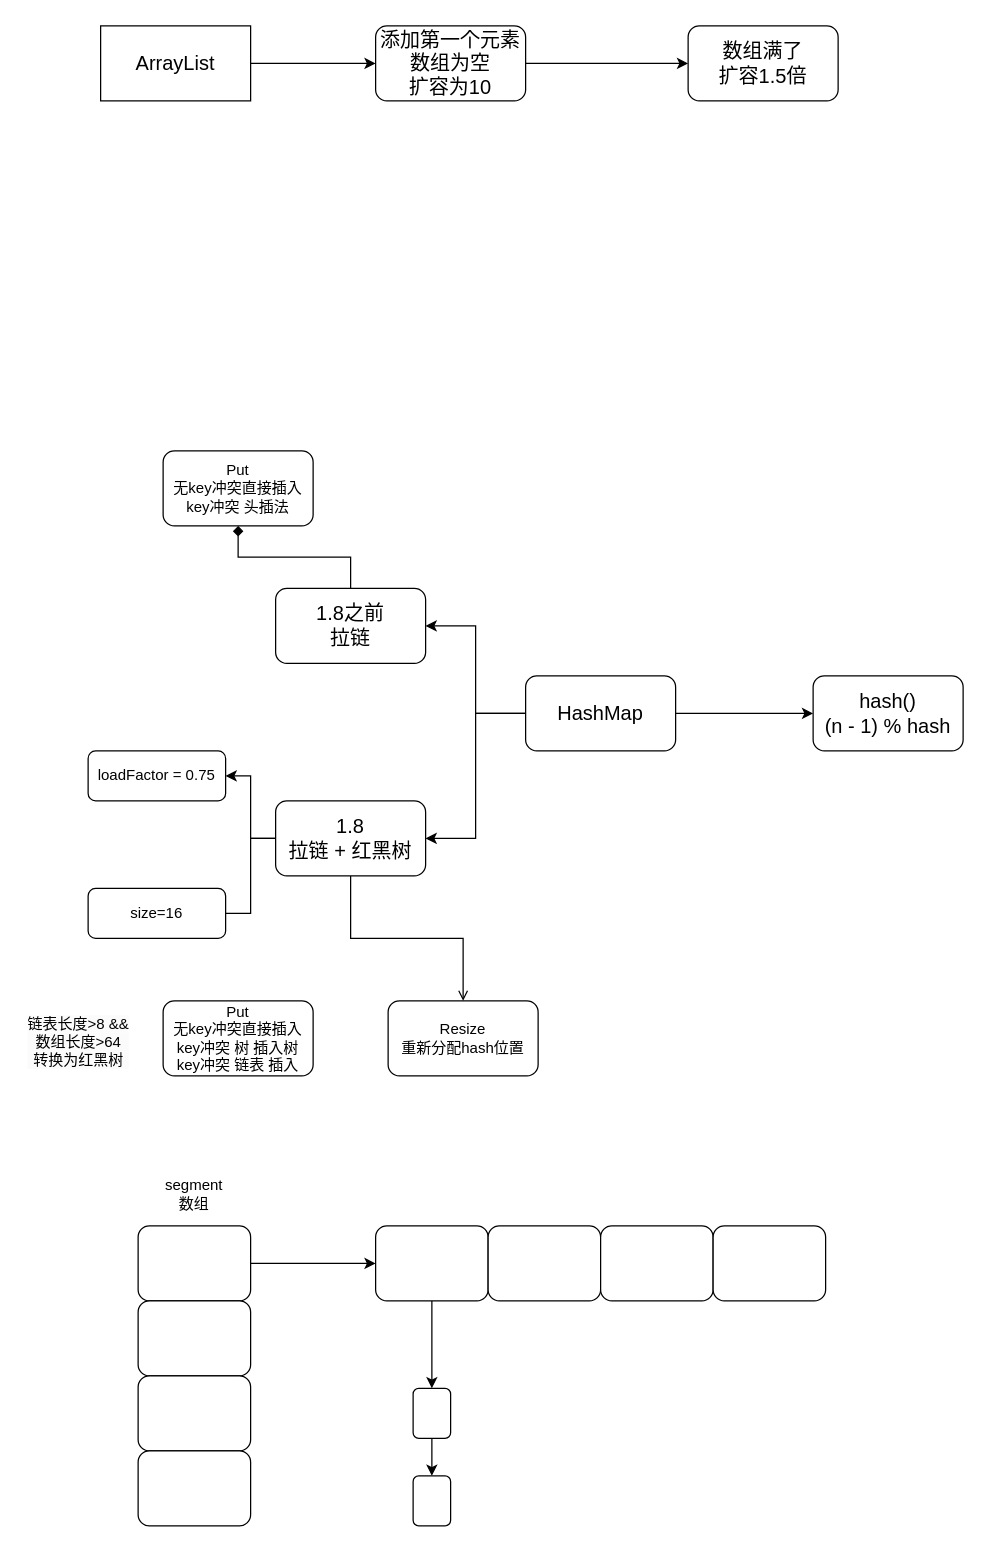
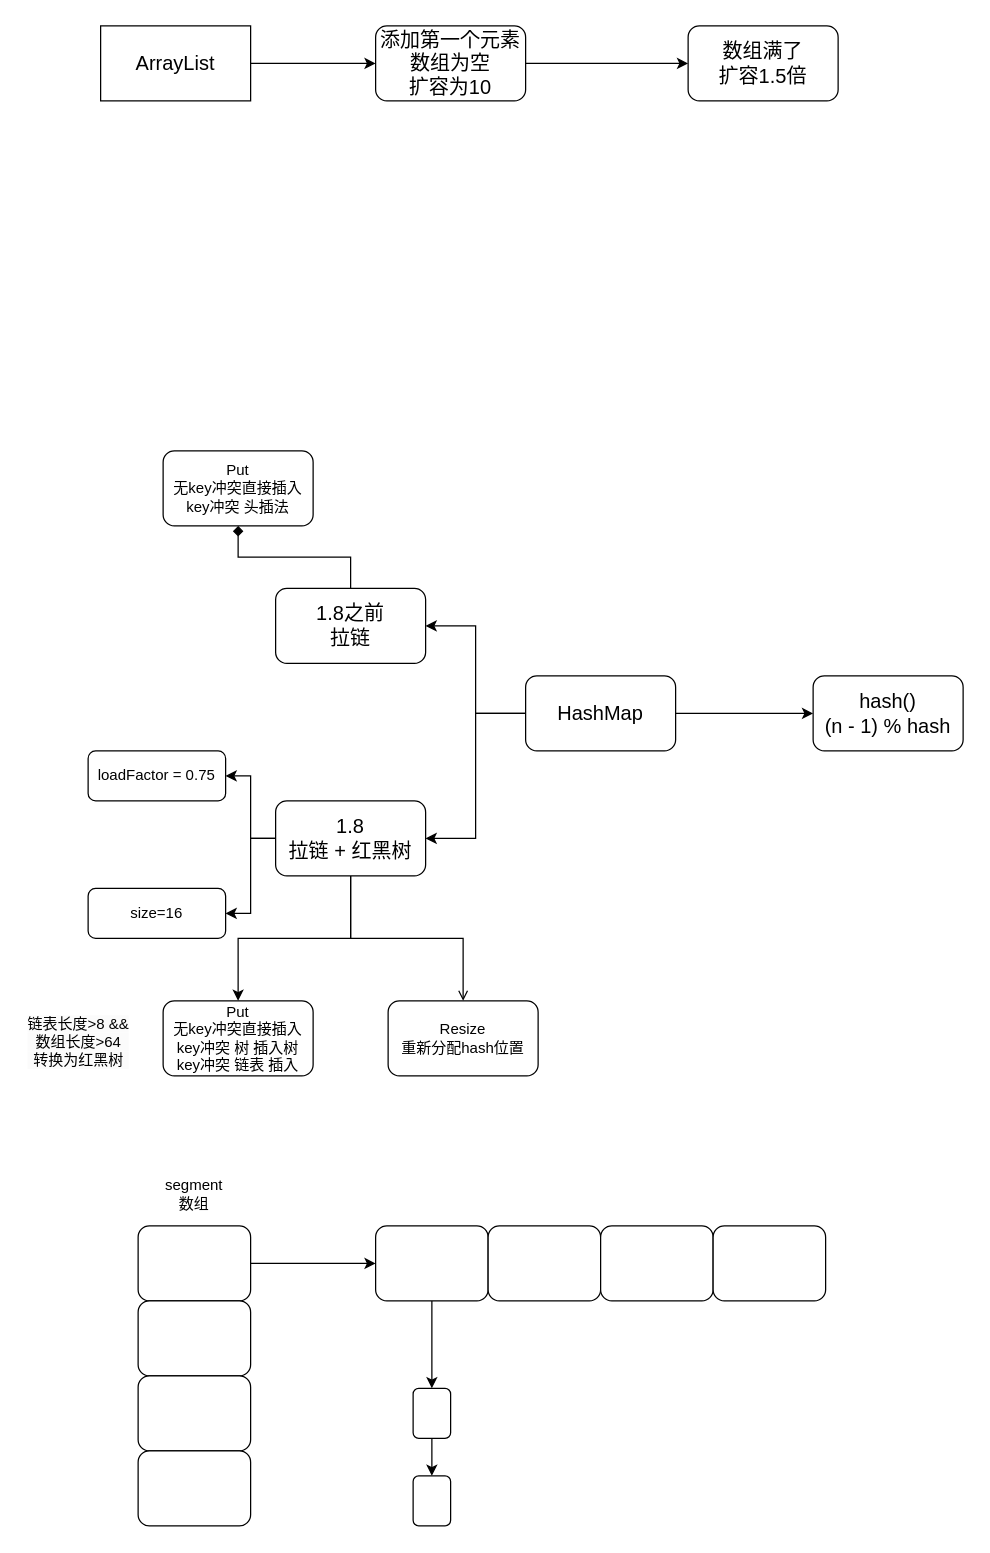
(231, 913) -> (235, 913)
none -> (266, 938)
